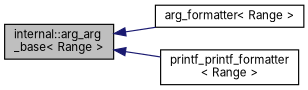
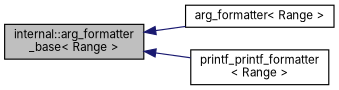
(59, 42) -> (74, 42)
